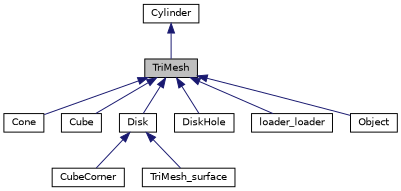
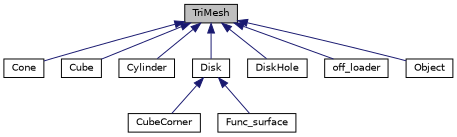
(171, 46) -> (175, 44)
(292, 123) -> (356, 68)
(189, 177) -> (257, 123)
